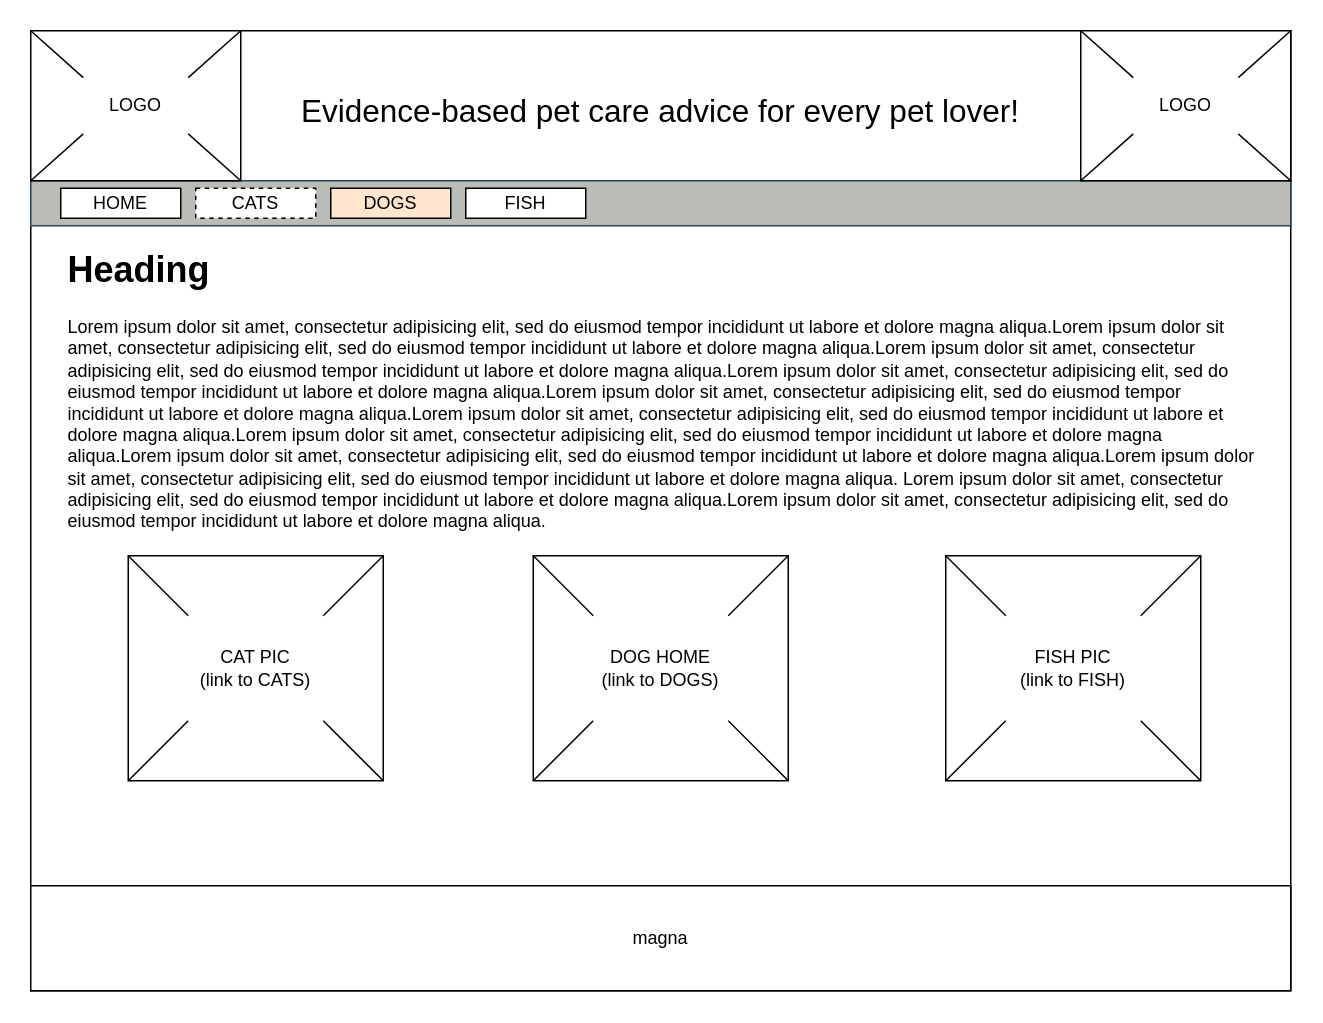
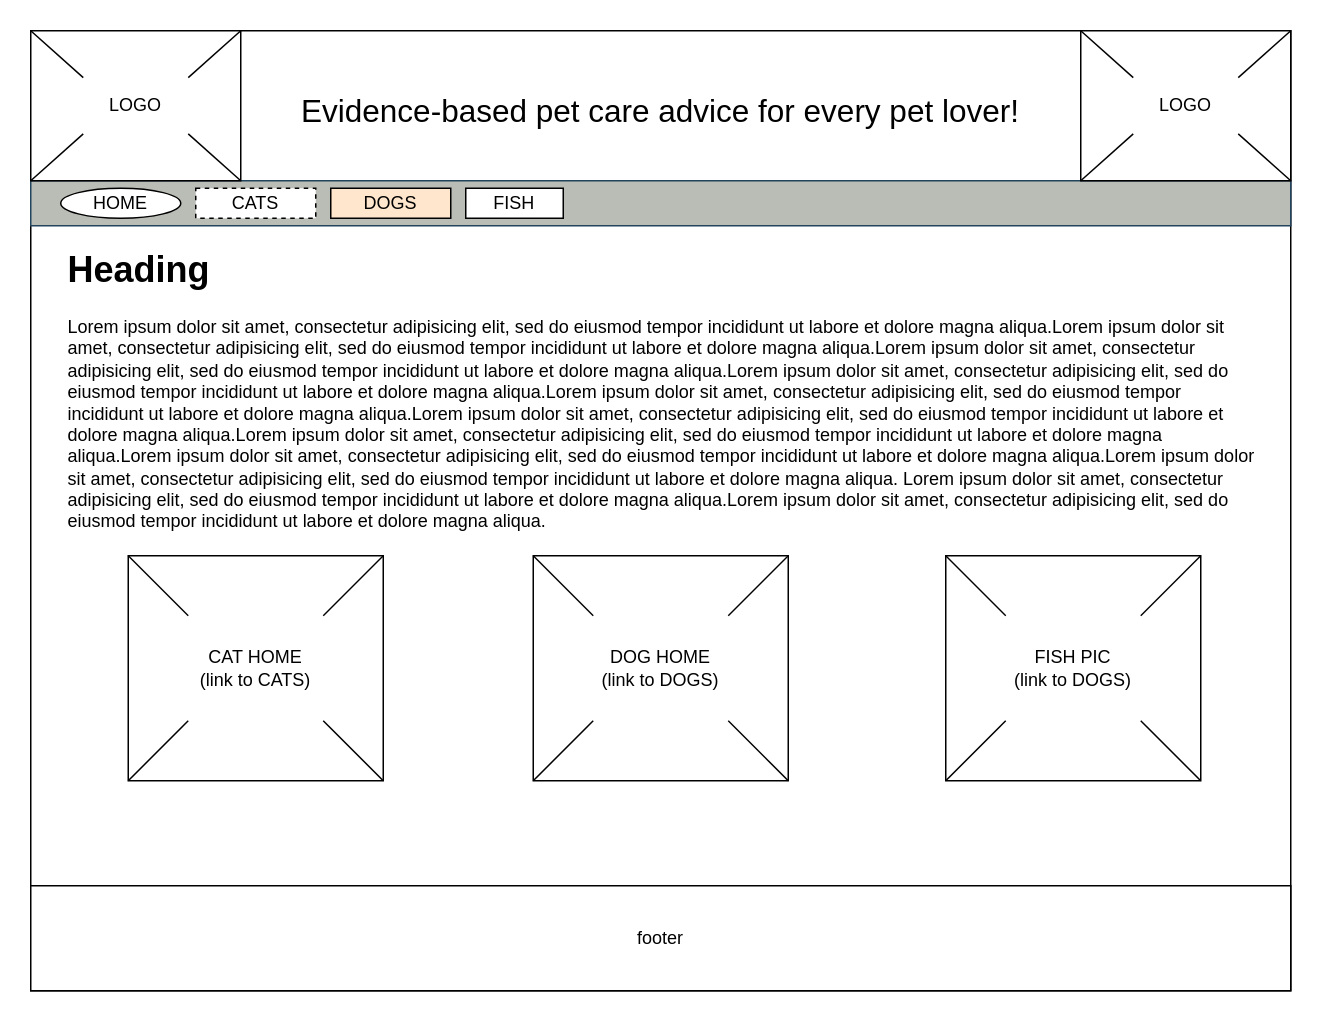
(121, 203) -> (121, 203)
(526, 203) -> (515, 203)
(256, 668) -> (256, 668)
(1073, 668) -> (1073, 668)
(661, 938) -> (661, 938)
